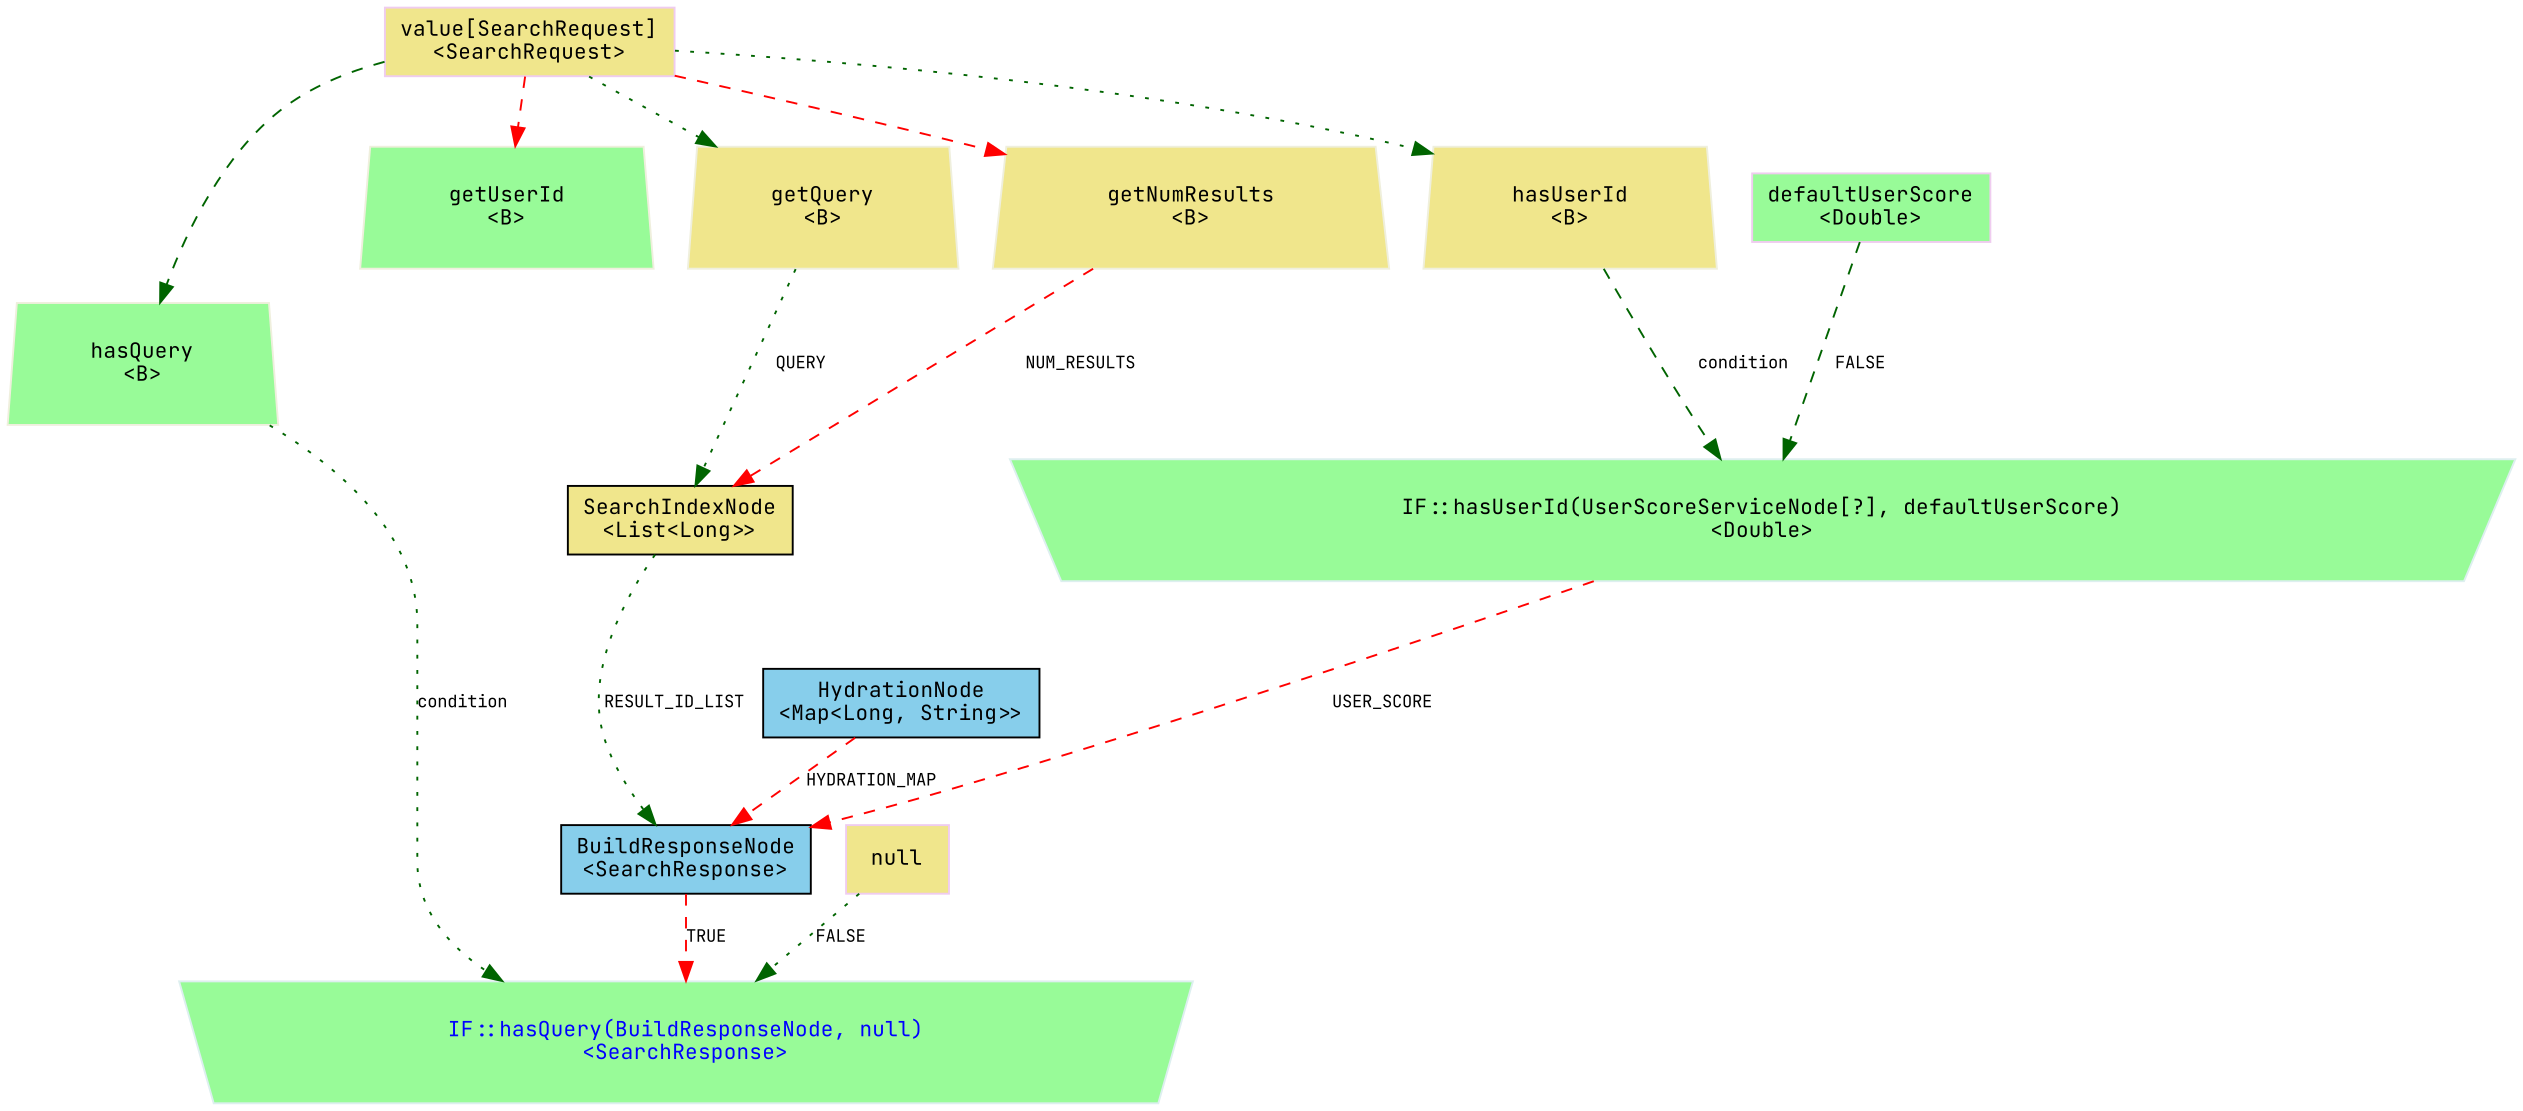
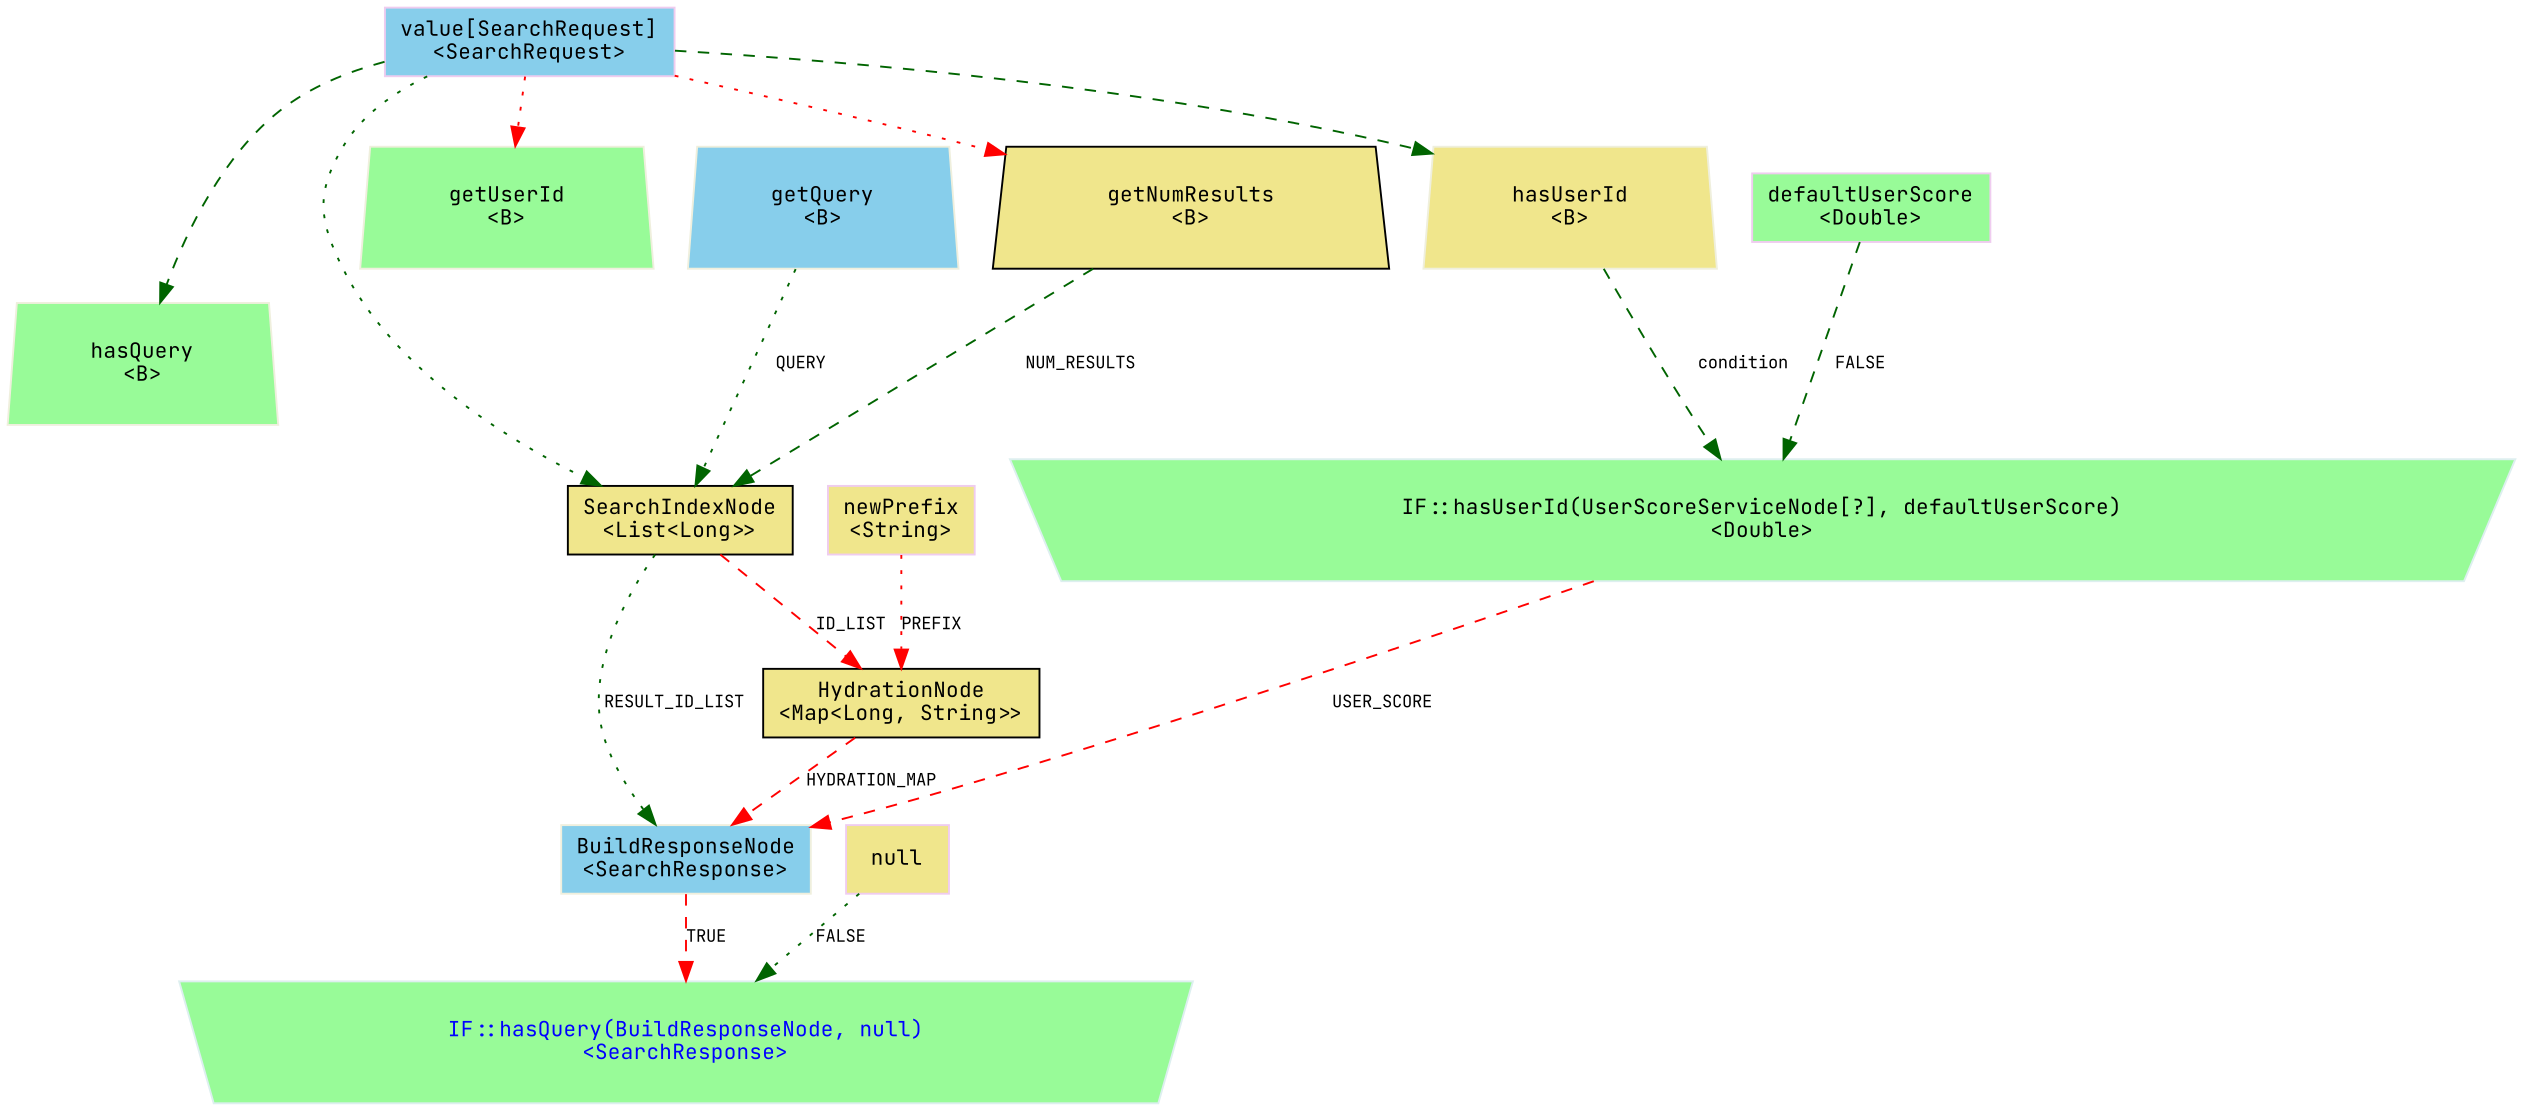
(530, 42) -> (530, 42)
(1046, 85) -> (1046, 85)
(522, 102) -> (522, 102)
(644, 107) -> (364, 304)
(830, 111) -> (830, 111)
(823, 208) -> (823, 208)
(1191, 208) -> (1191, 208)
(922, 372) -> (922, 372)
none -> (901, 520)
none -> (783, 605)
(417, 681) -> none
(901, 703) -> (901, 703)
(686, 859) -> (686, 859)
